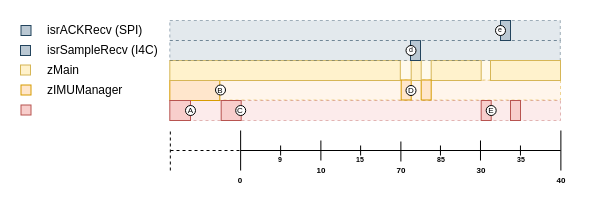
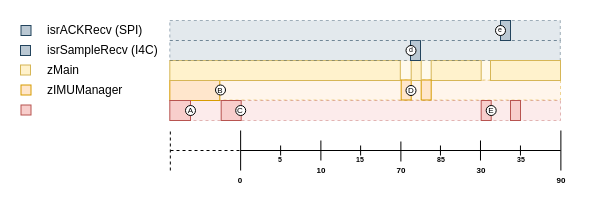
(281, 161) -> (281, 161)
(562, 181) -> (562, 181)
